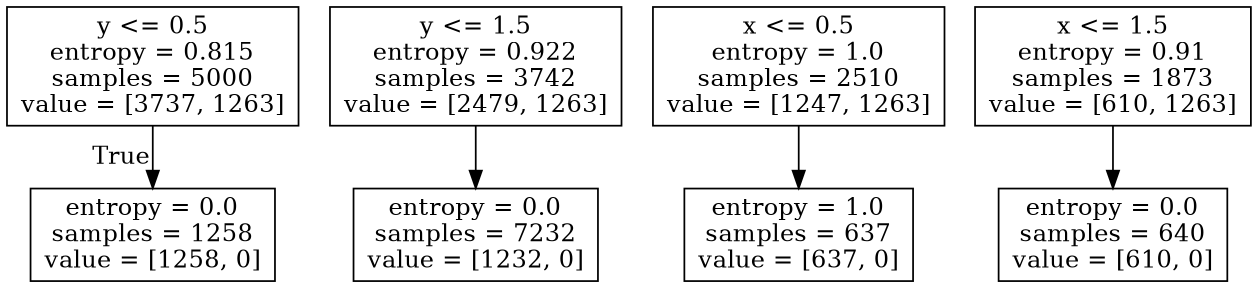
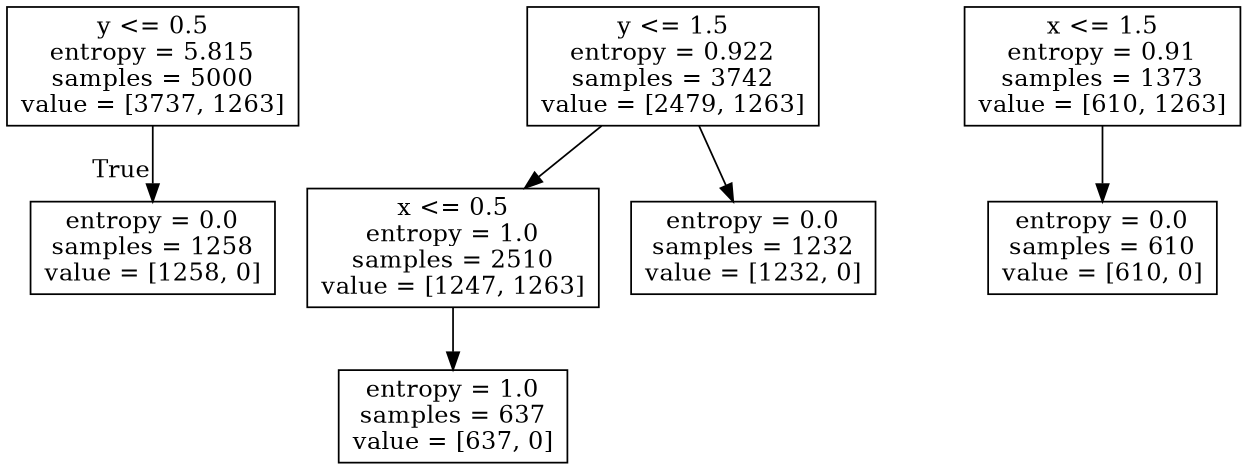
(153, 66) -> (153, 66)
(1113, 66) -> (1102, 66)
none -> (570, 151)
(476, 235) -> (753, 248)
(1113, 235) -> (1102, 248)
